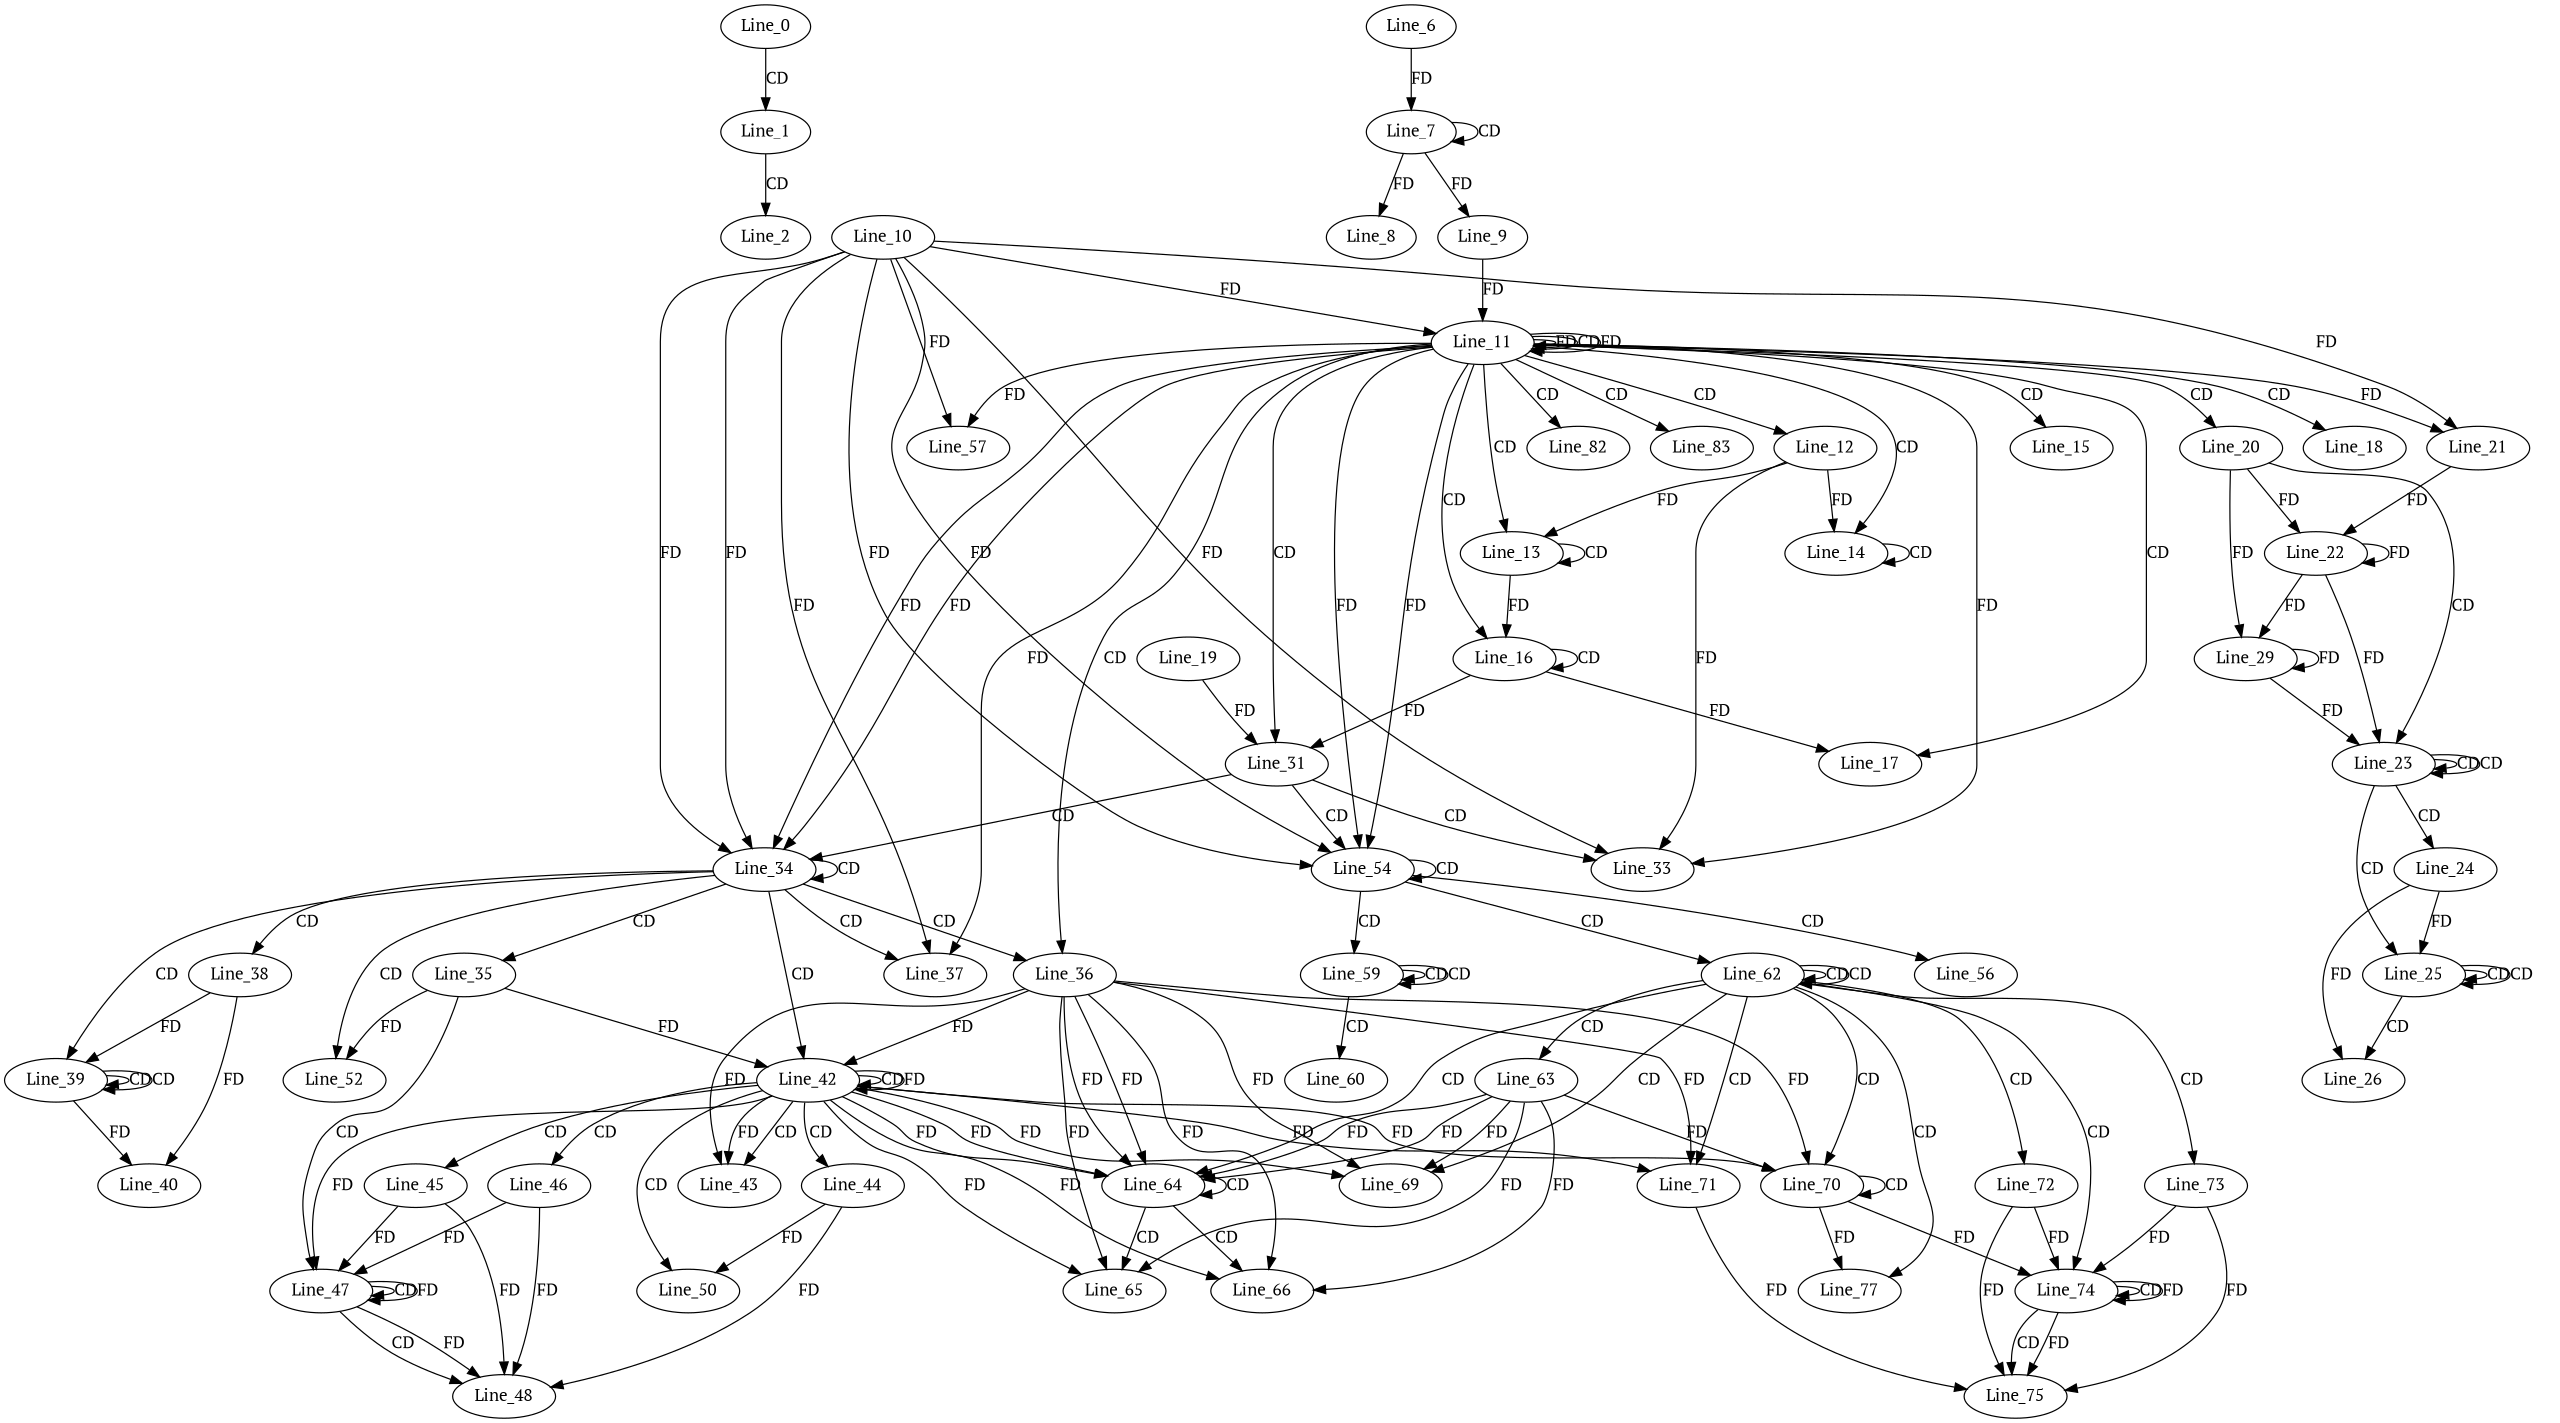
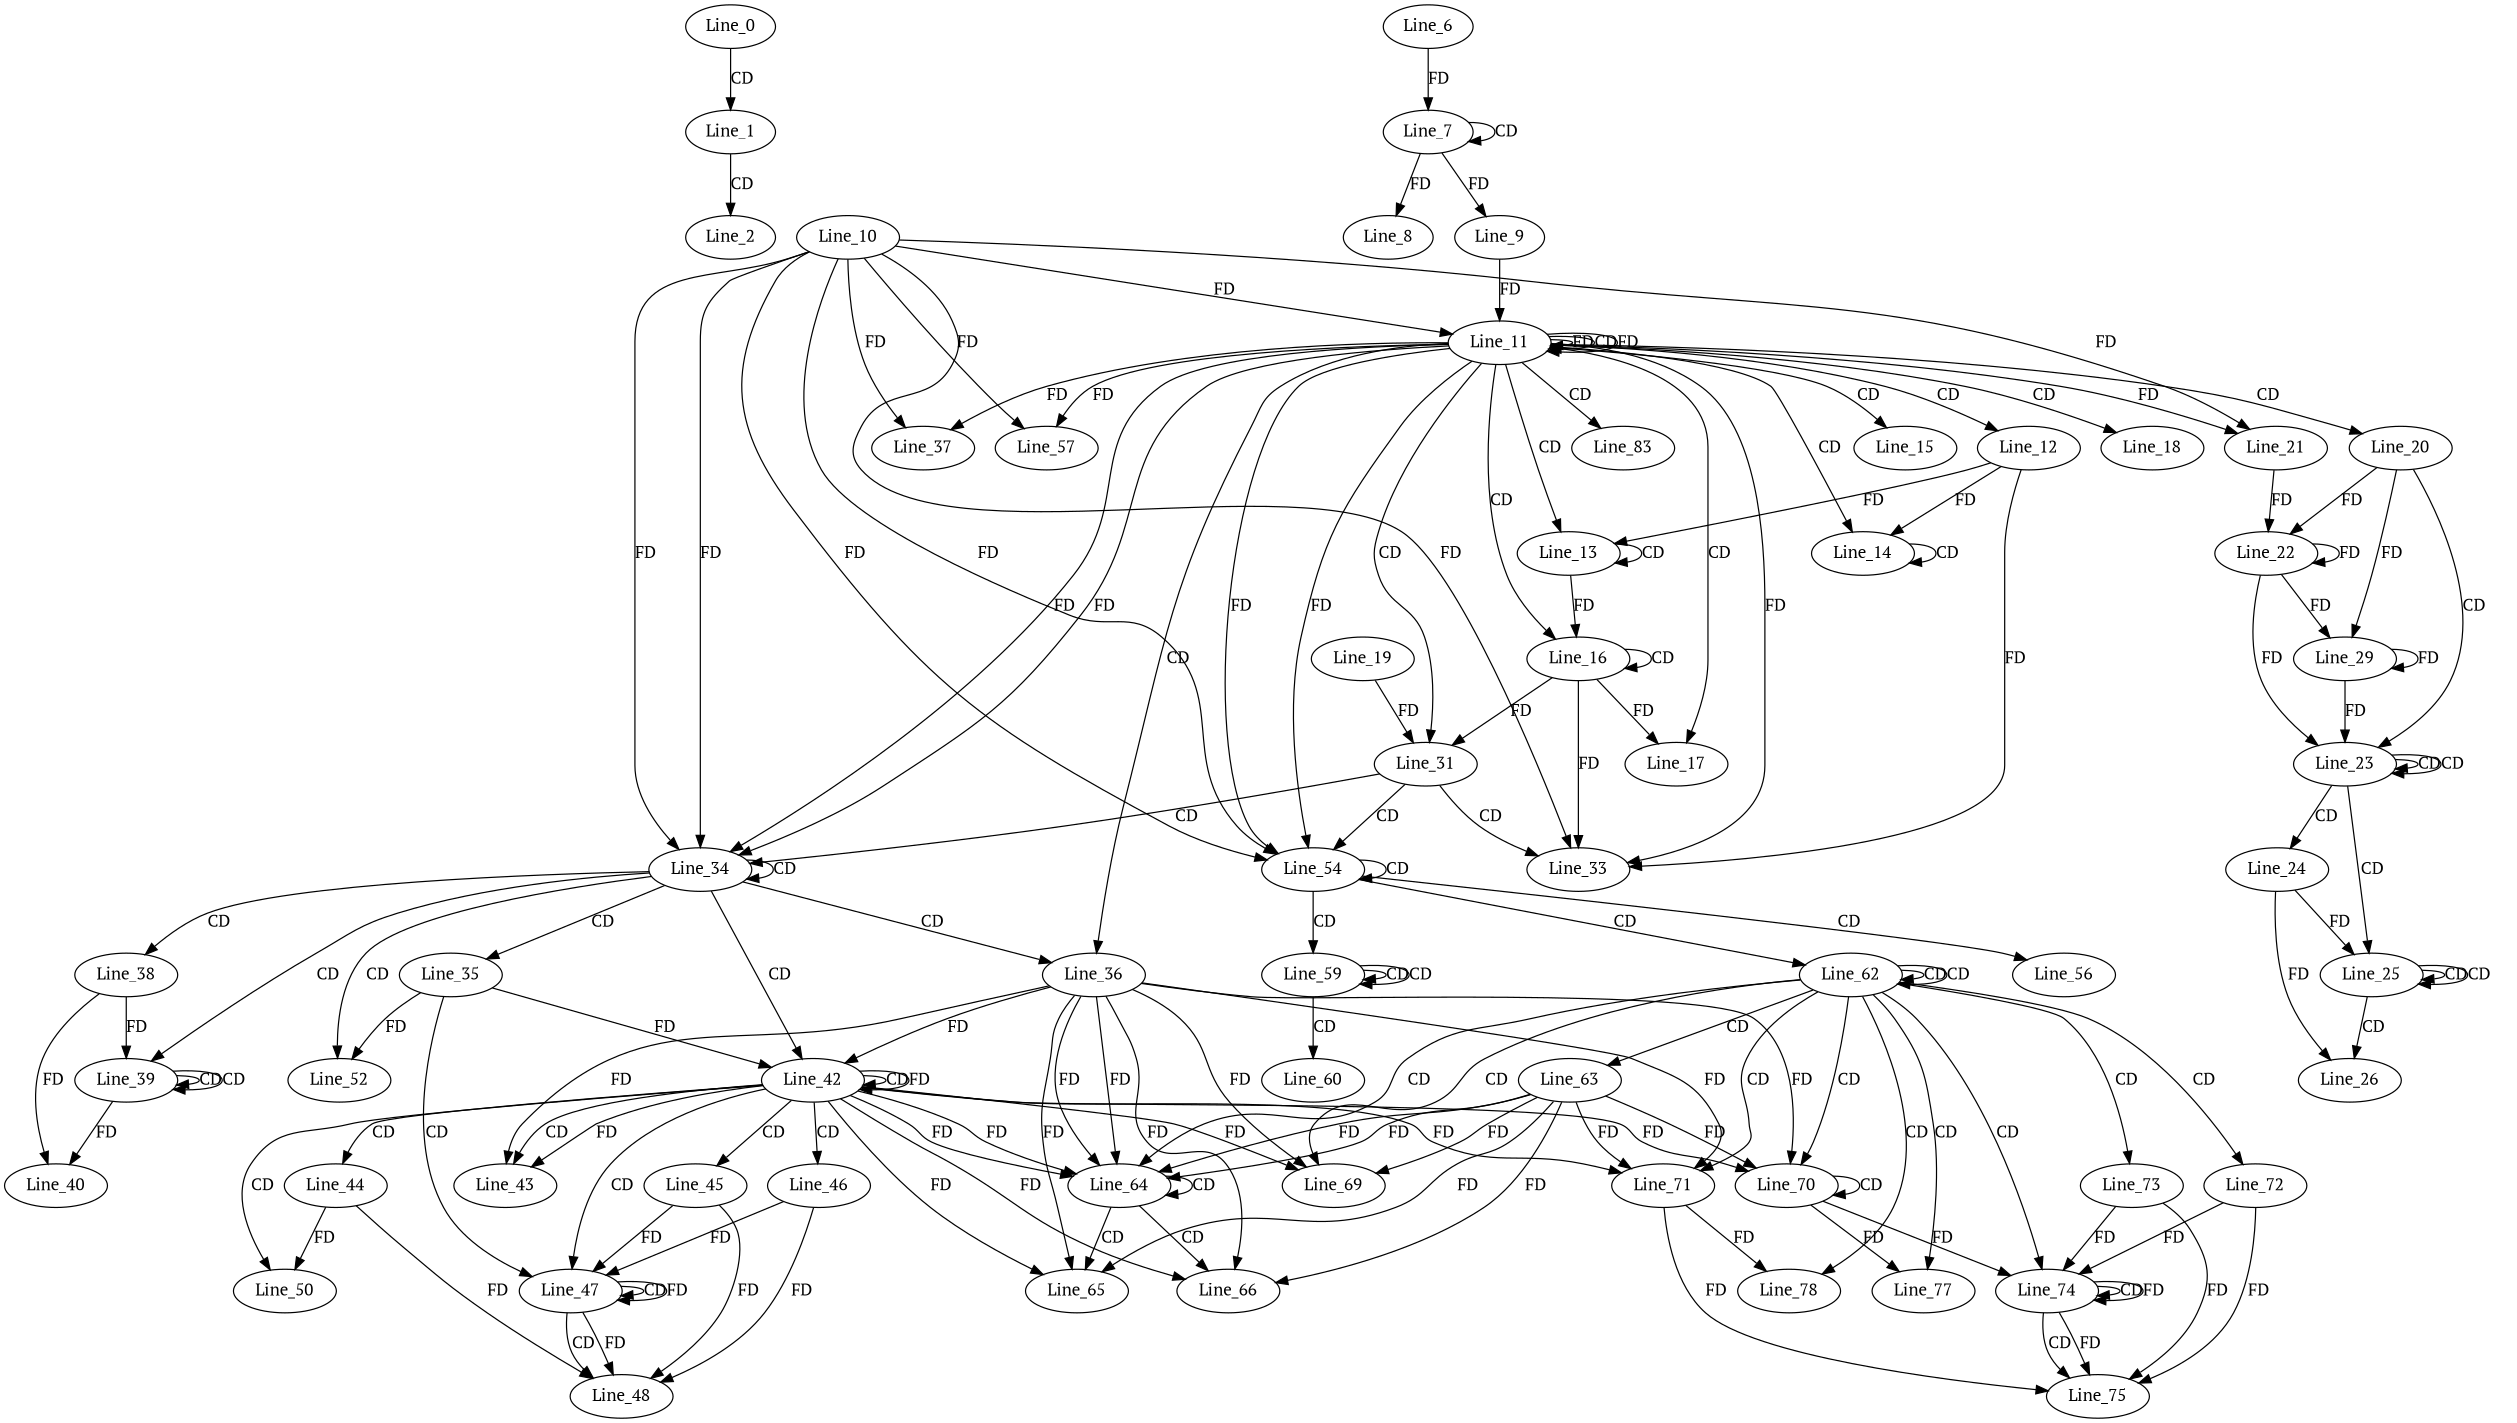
(1578, 448) -> none
none -> (1578, 758)
(833, 927) -> none
none -> (1593, 1136)
(343, 1186) -> (622, 1186)
none -> (1789, 1291)
